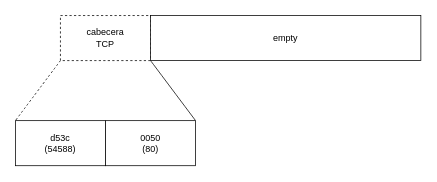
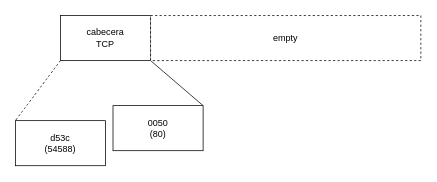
(105, 38) -> (105, 38)
(285, 38) -> (285, 38)
(150, 143) -> (158, 128)
